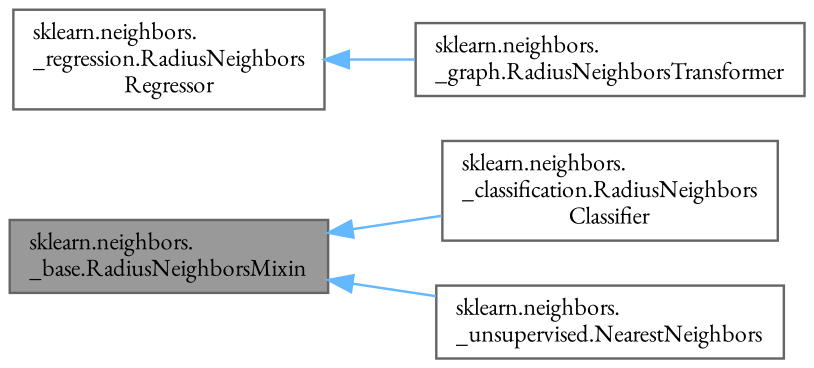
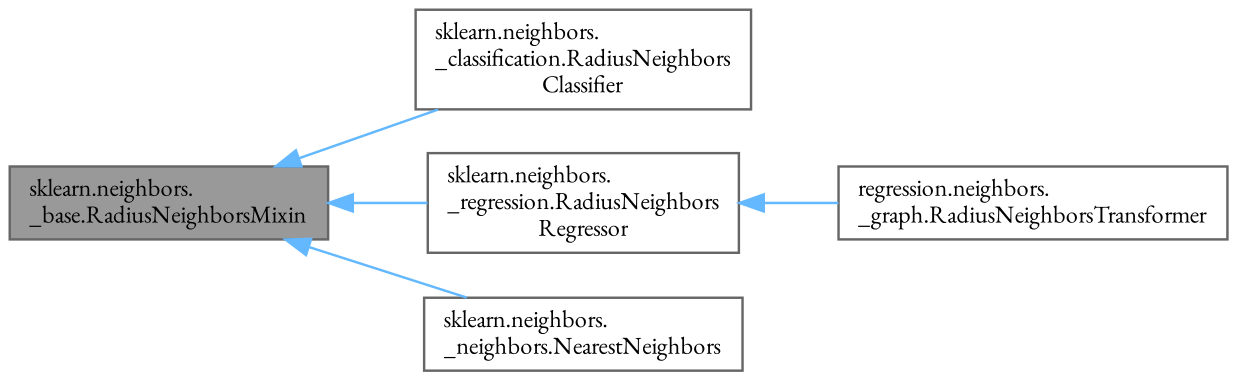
(610, 60) -> (1033, 203)
none -> (390, 203)
(610, 322) -> (583, 334)
